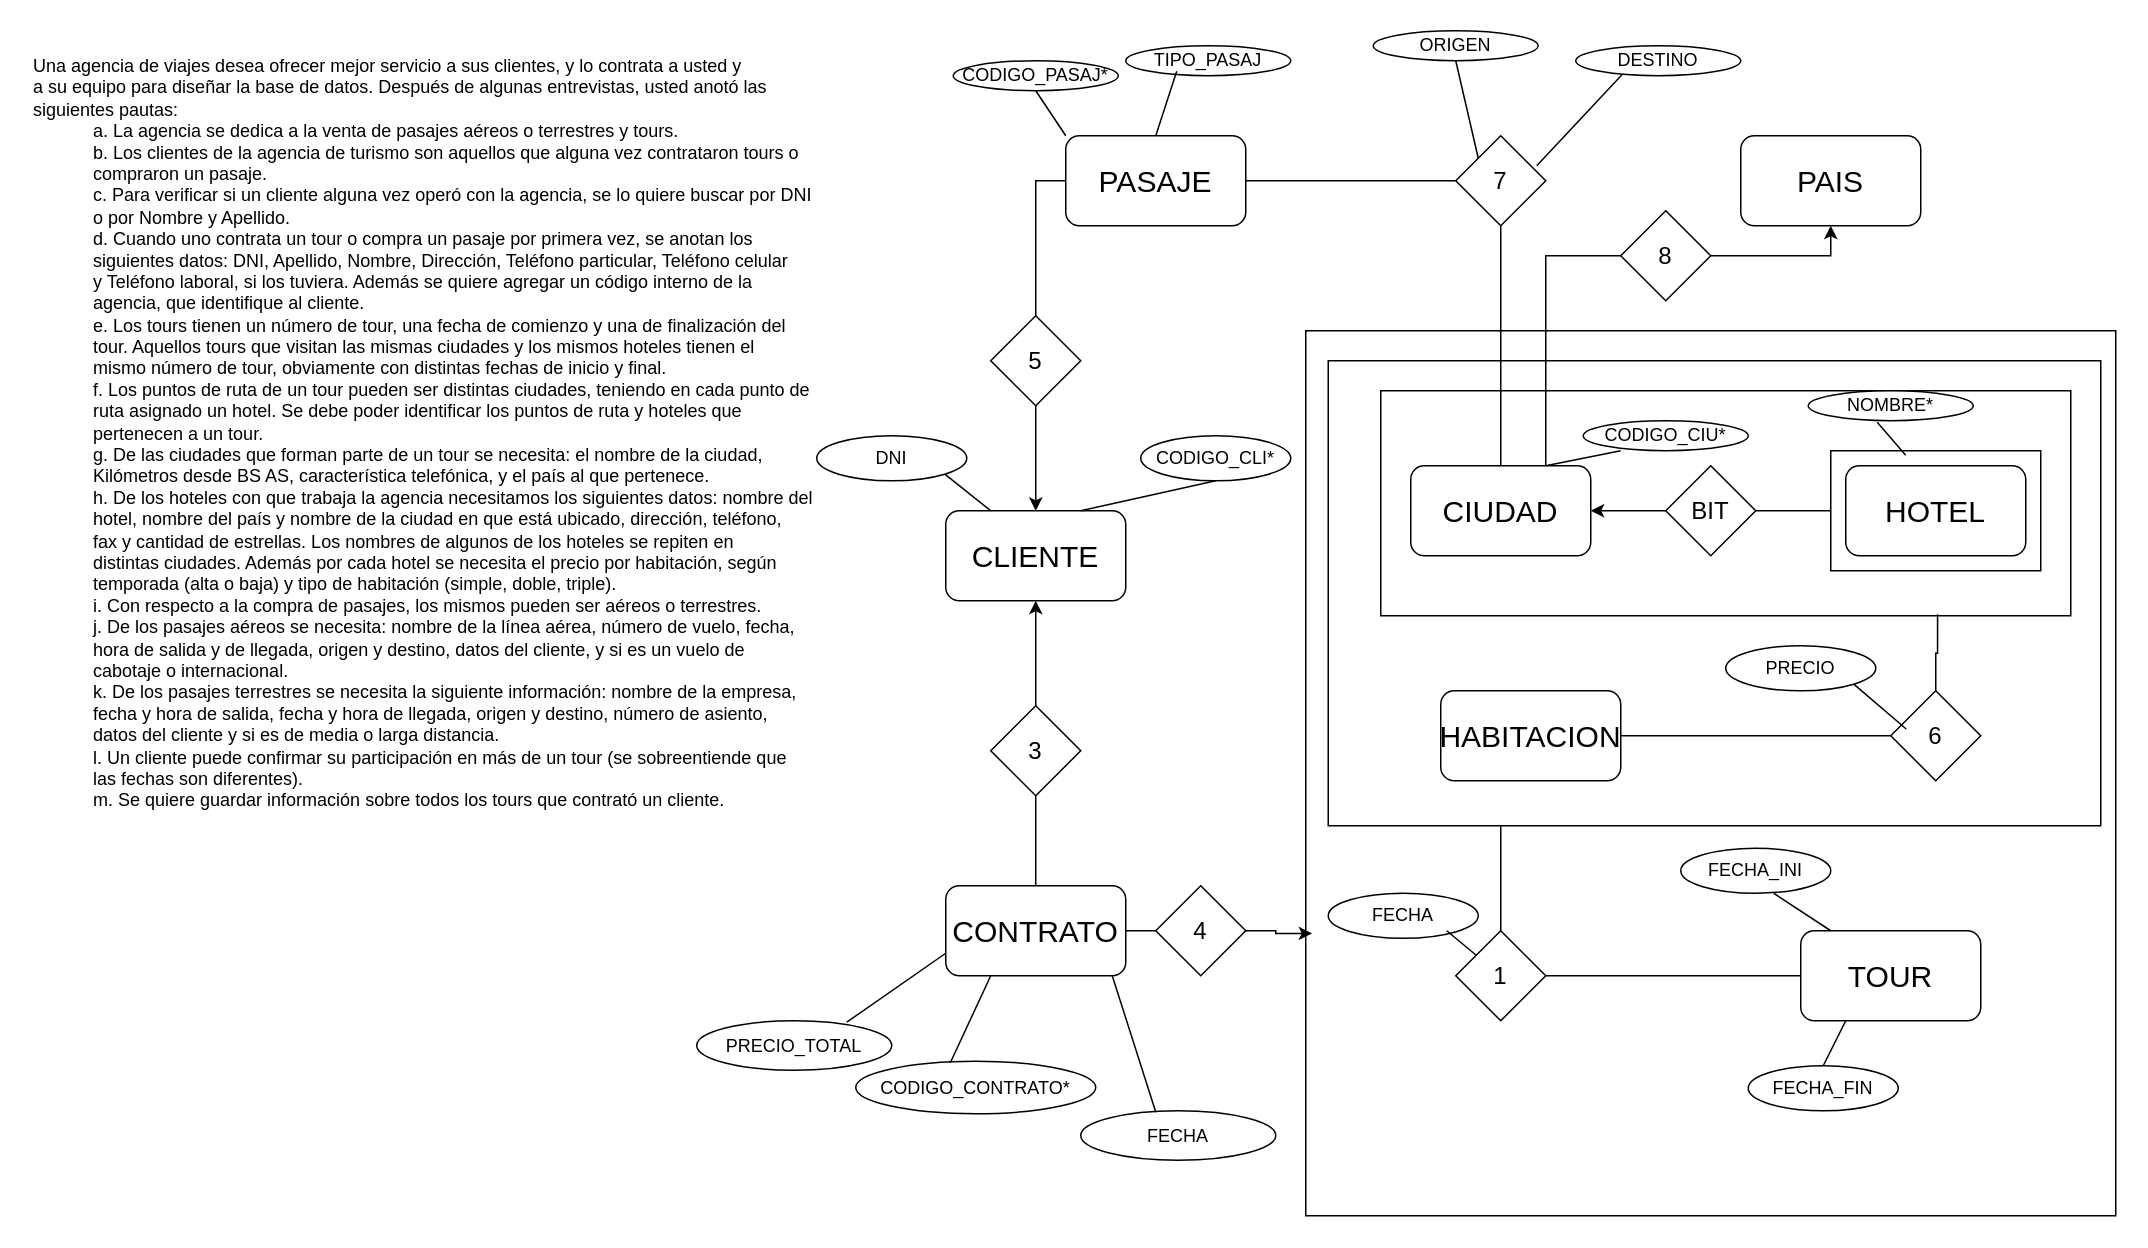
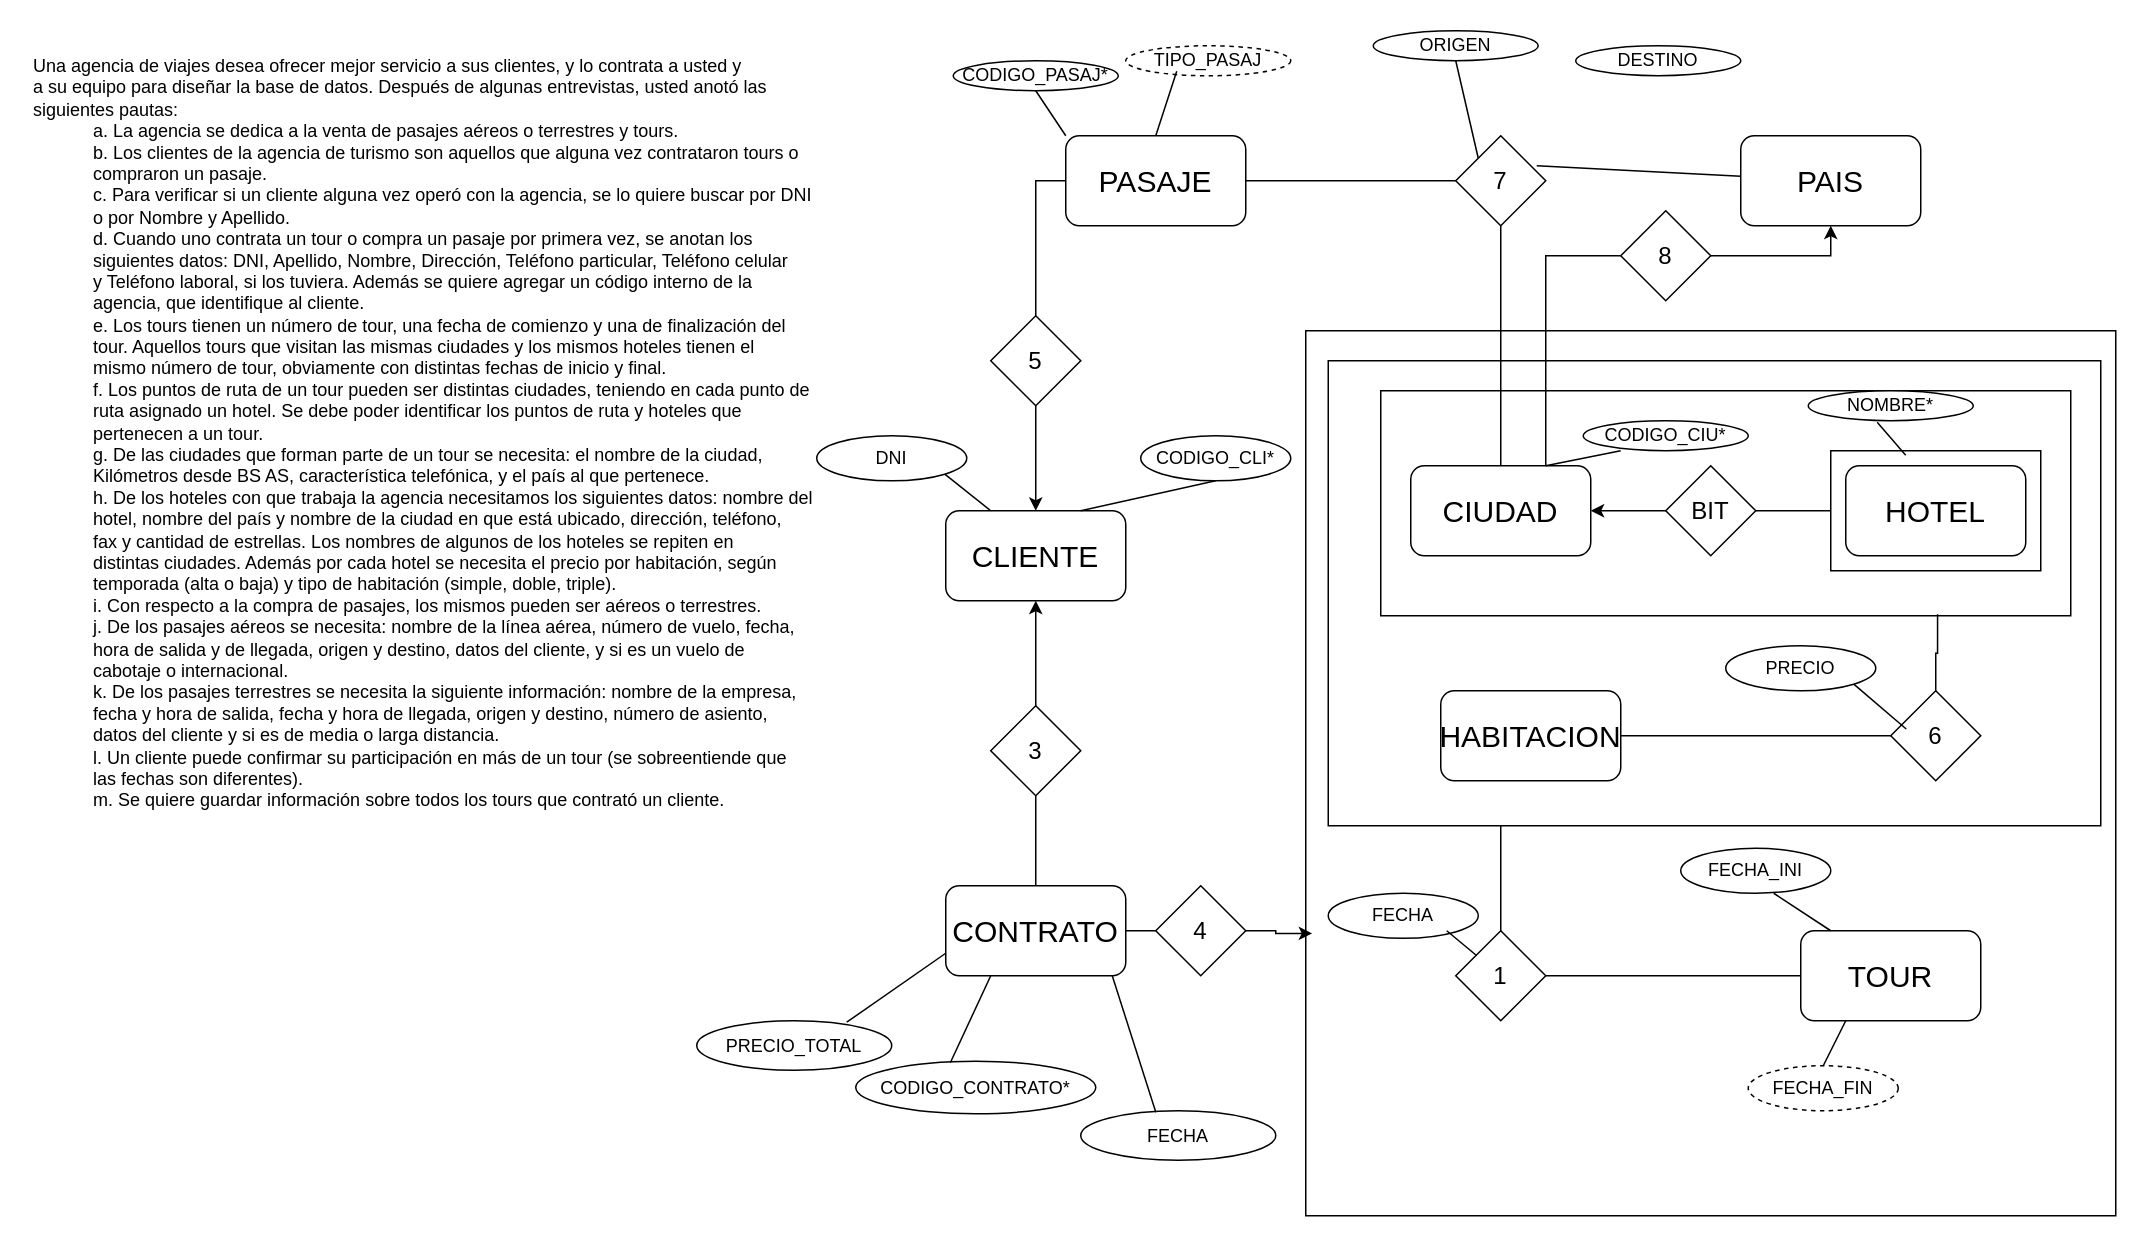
(1208, 61) -> (1208, 61)
(1580, 120) -> (1639, 171)
(1823, 1088) -> (1823, 1088)
